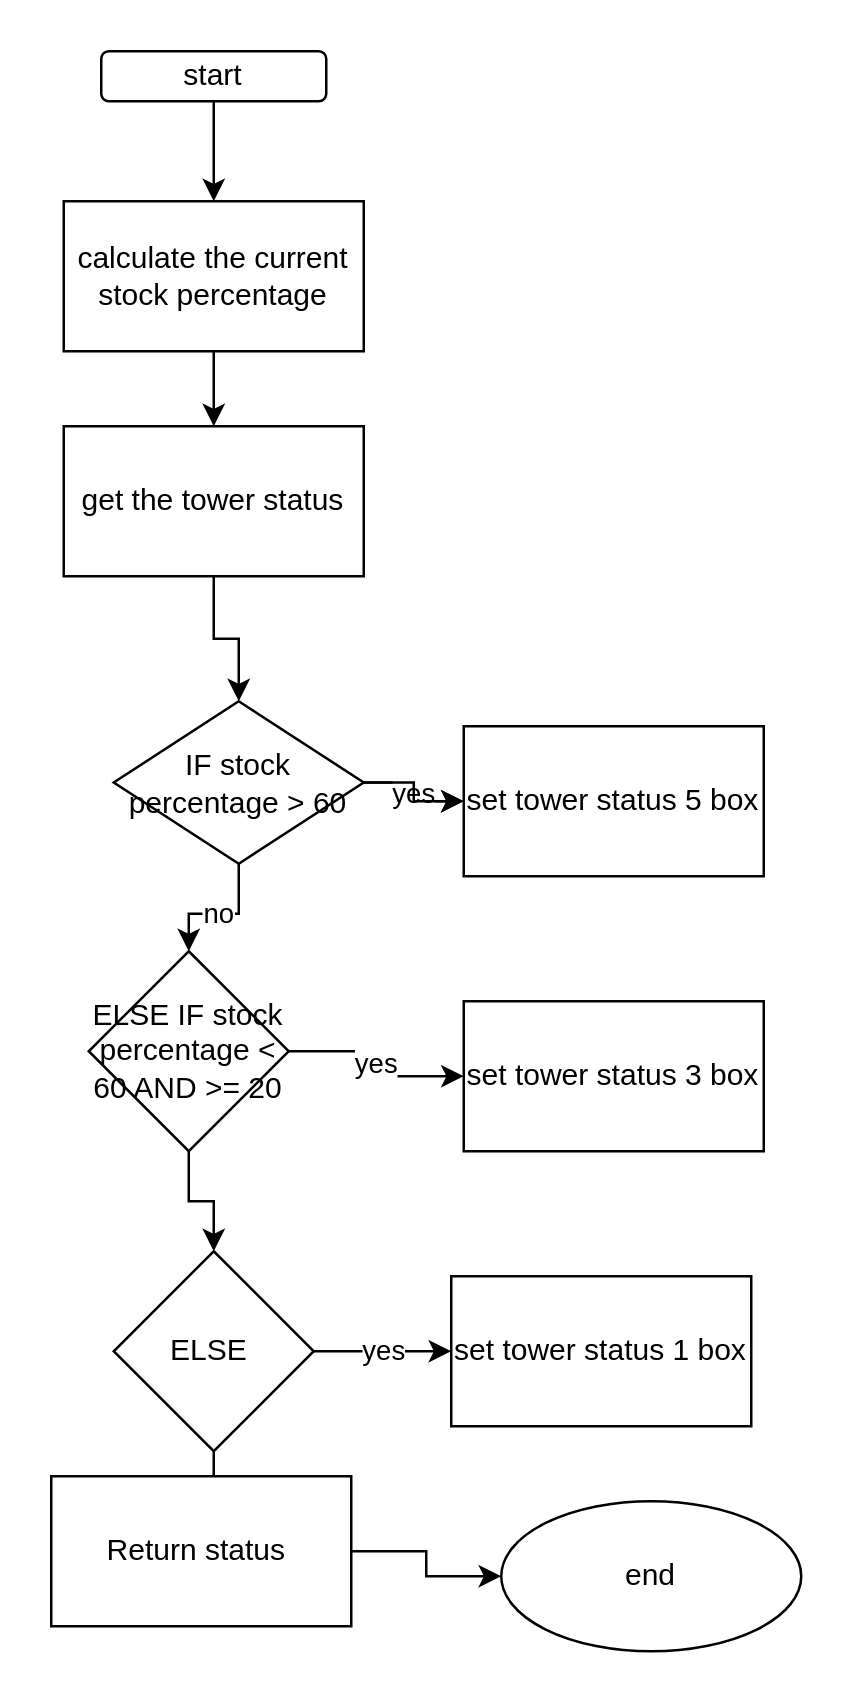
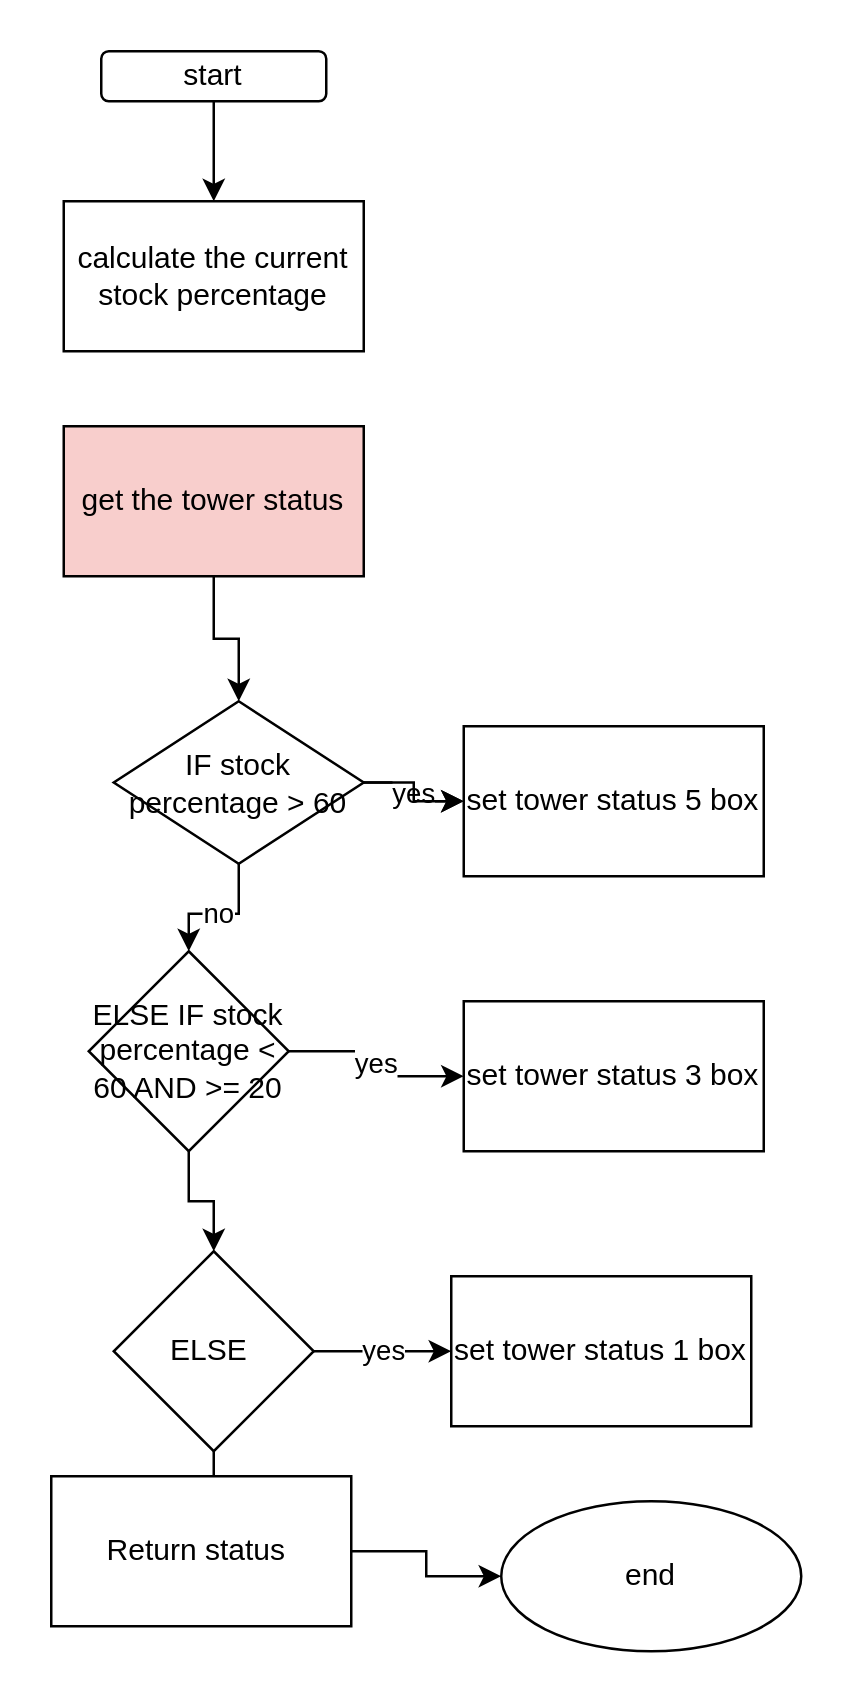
(214, 397) -> none
(214, 501) -> (214, 501)
